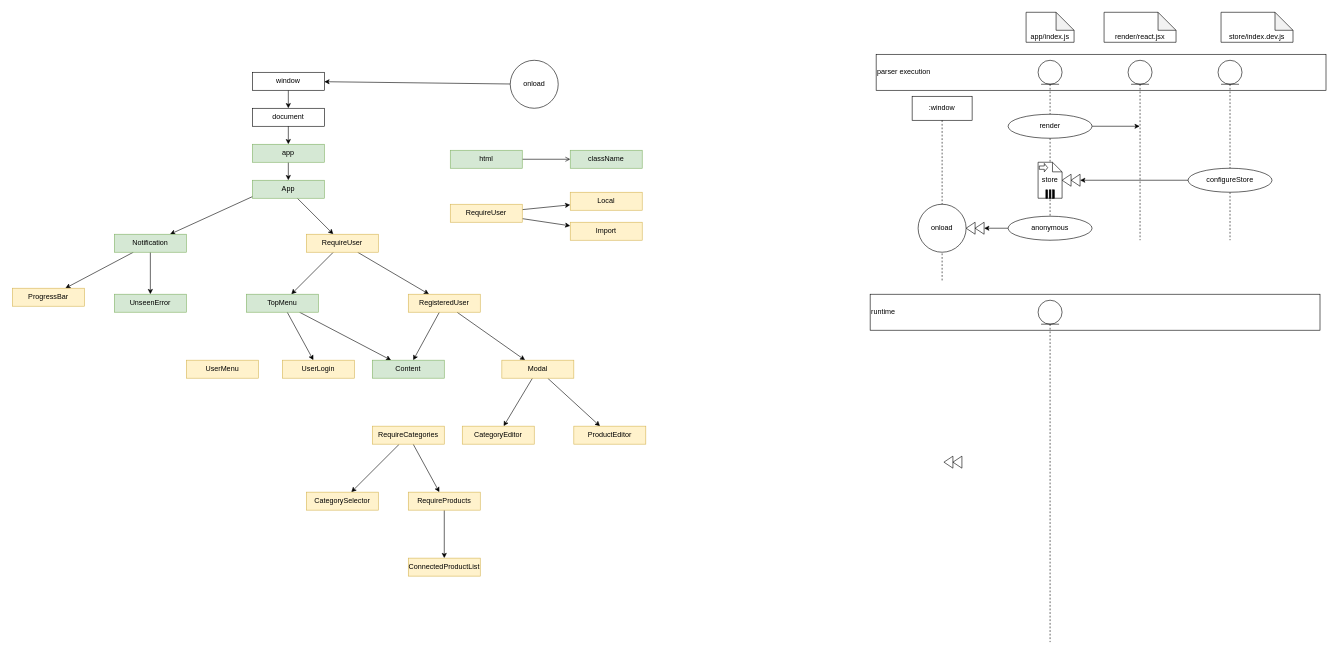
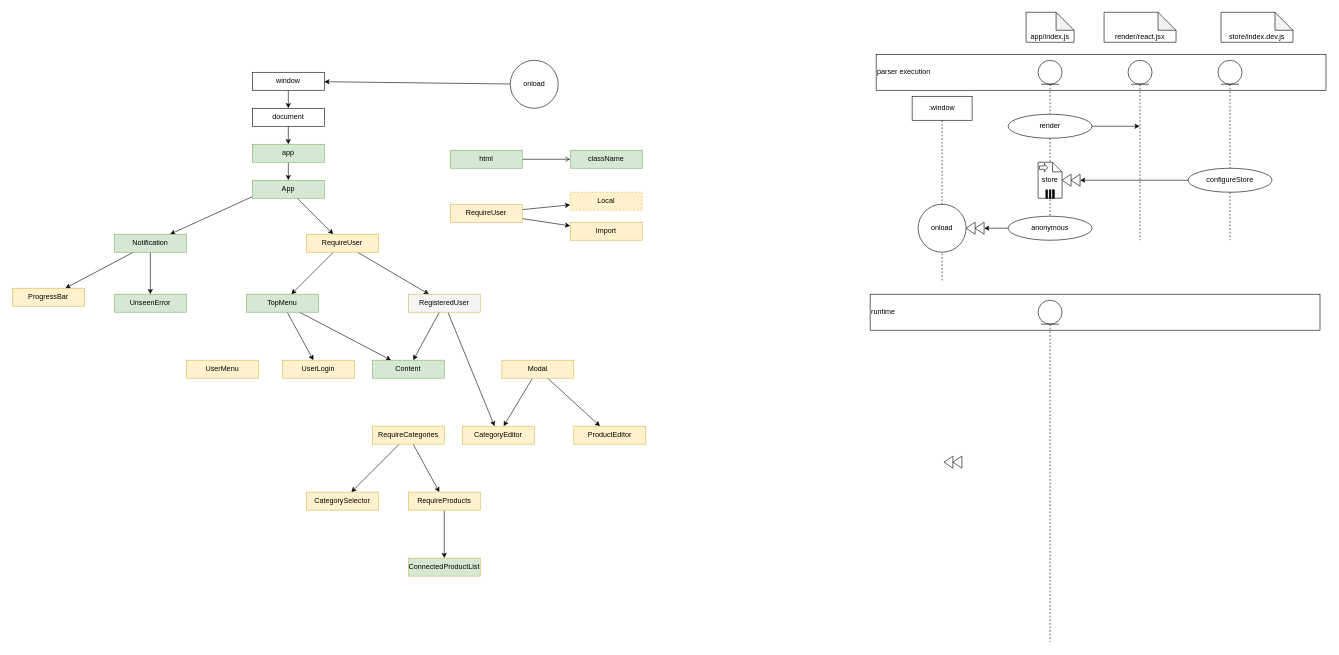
(606, 201) -> (606, 201)
(444, 303) -> (444, 303)
(490, 335) -> (470, 367)
(444, 567) -> (444, 567)
